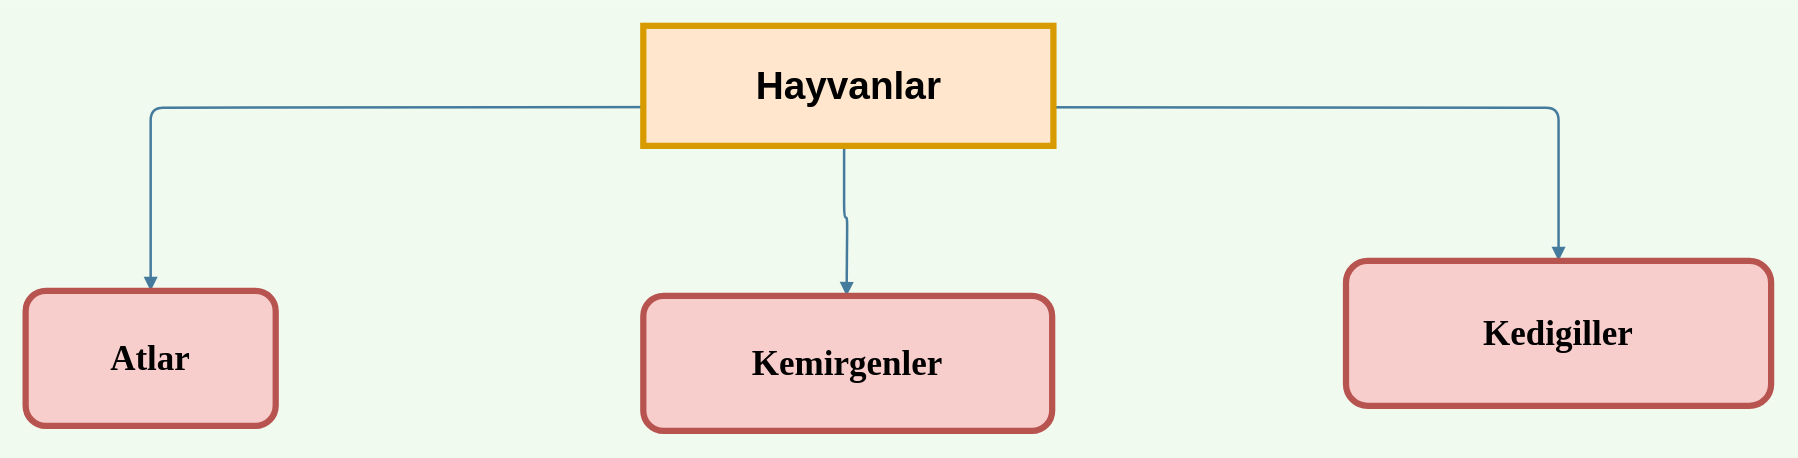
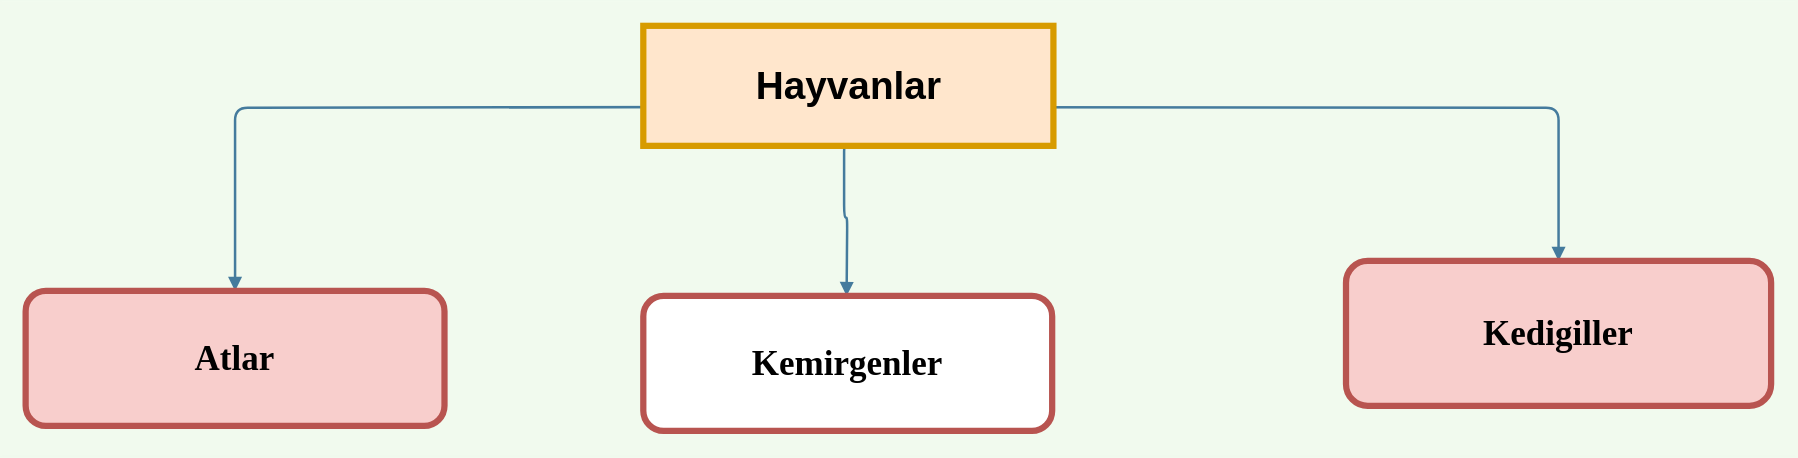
(151, 358) -> (235, 358)
(848, 363) -> (848, 363)
